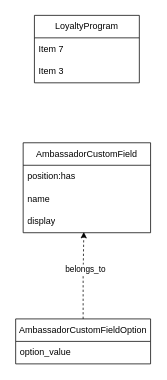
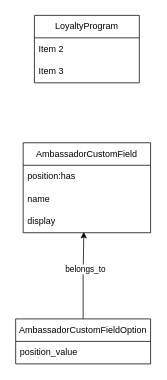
(53, 49) -> (53, 49)
(83, 295) -> (83, 295)
(48, 353) -> (52, 353)
